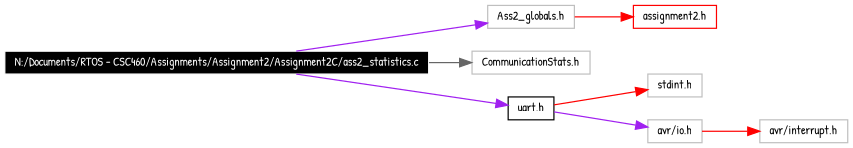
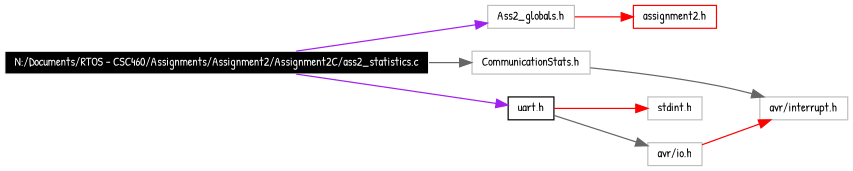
none -> (672, 78)
(595, 119) -> (595, 129)
